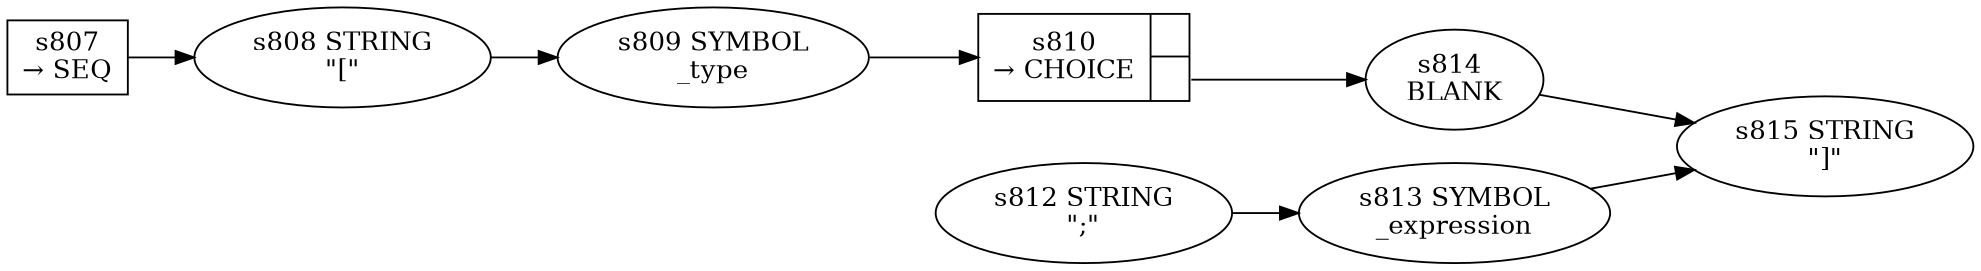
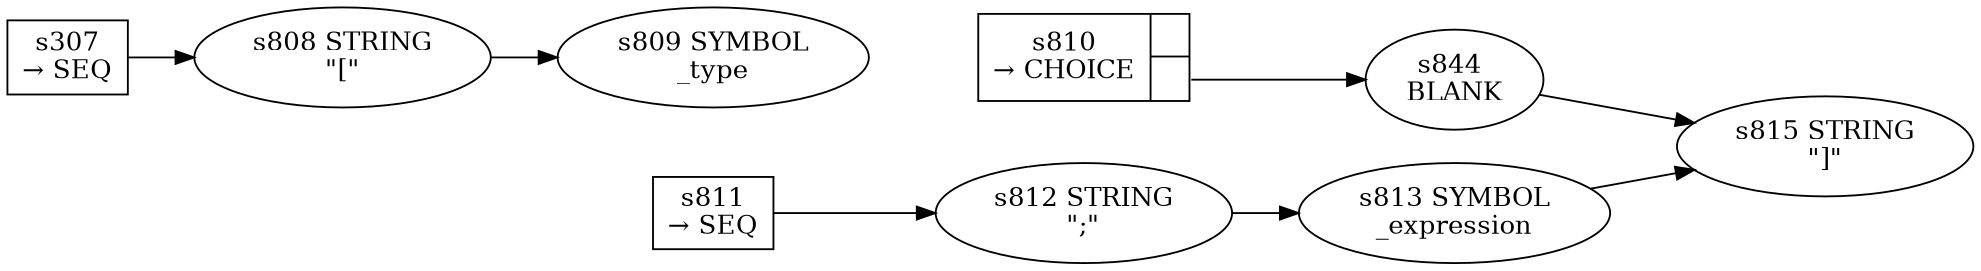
(68, 57) -> (68, 57)
(915, 57) -> none
(1455, 80) -> (1455, 80)
none -> (713, 213)
